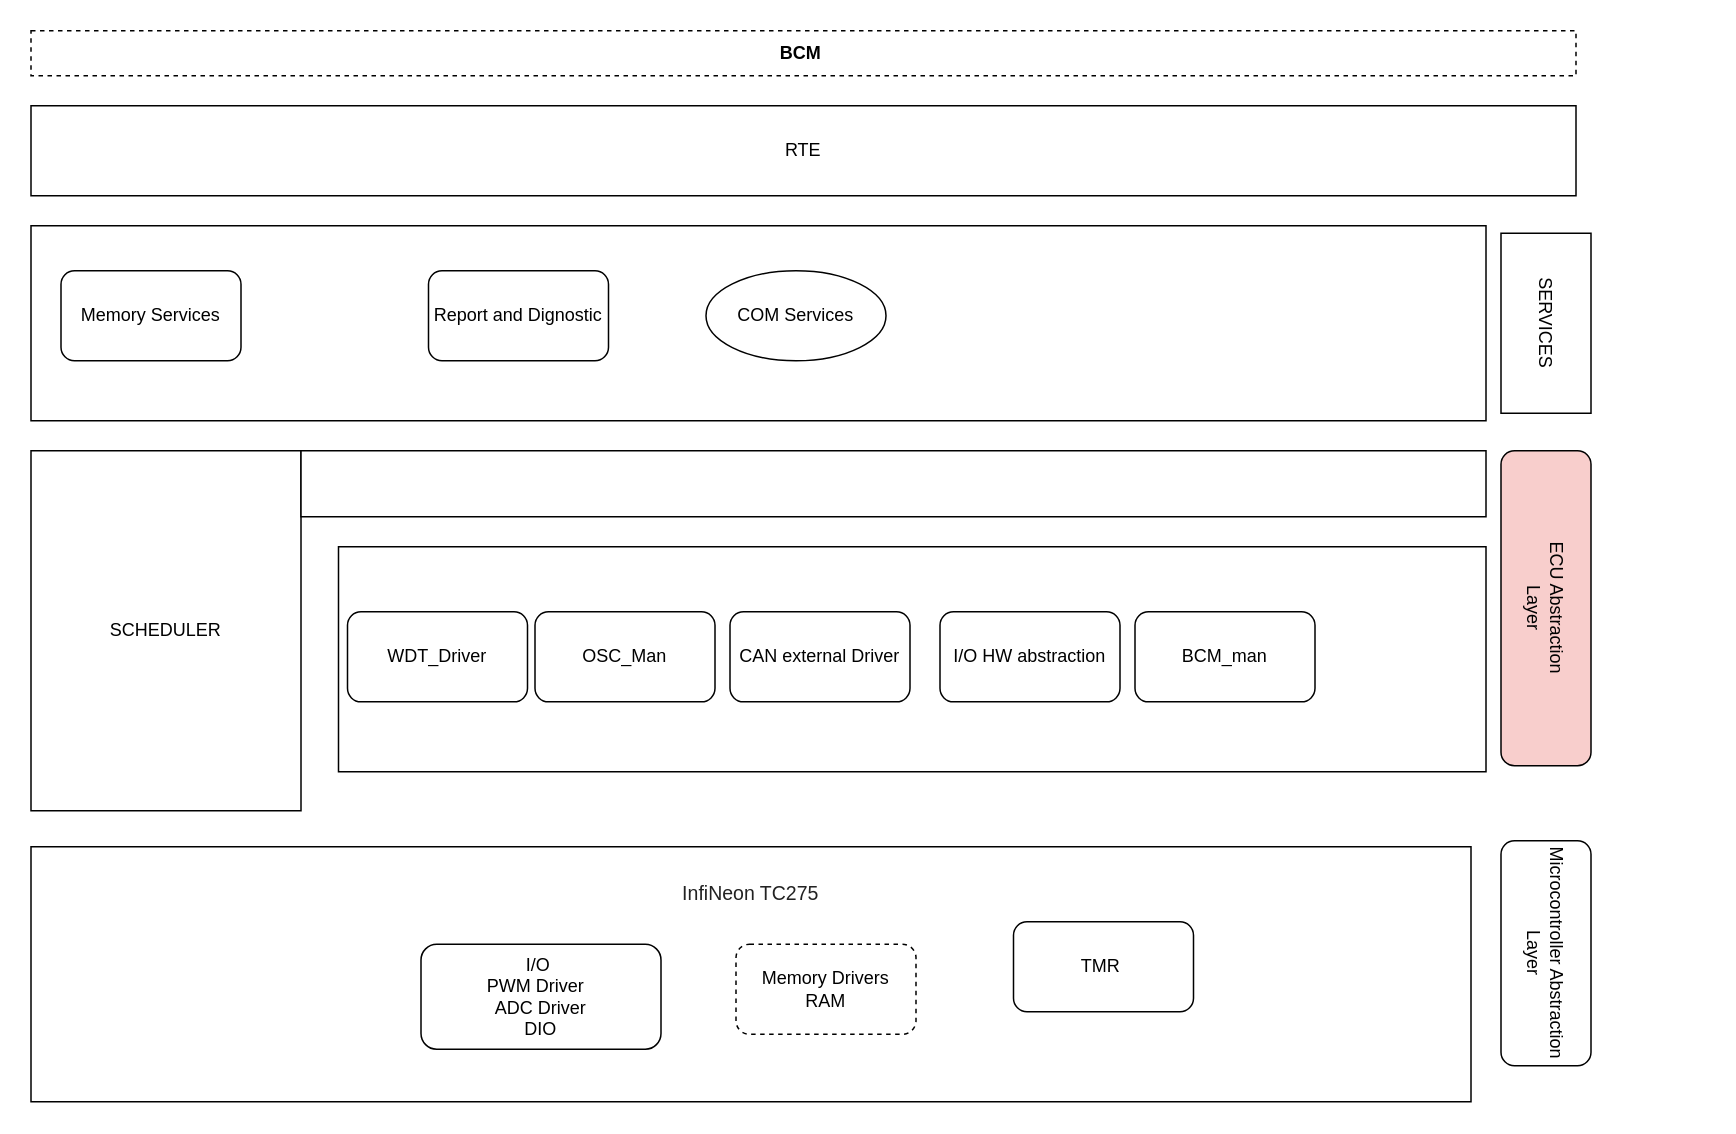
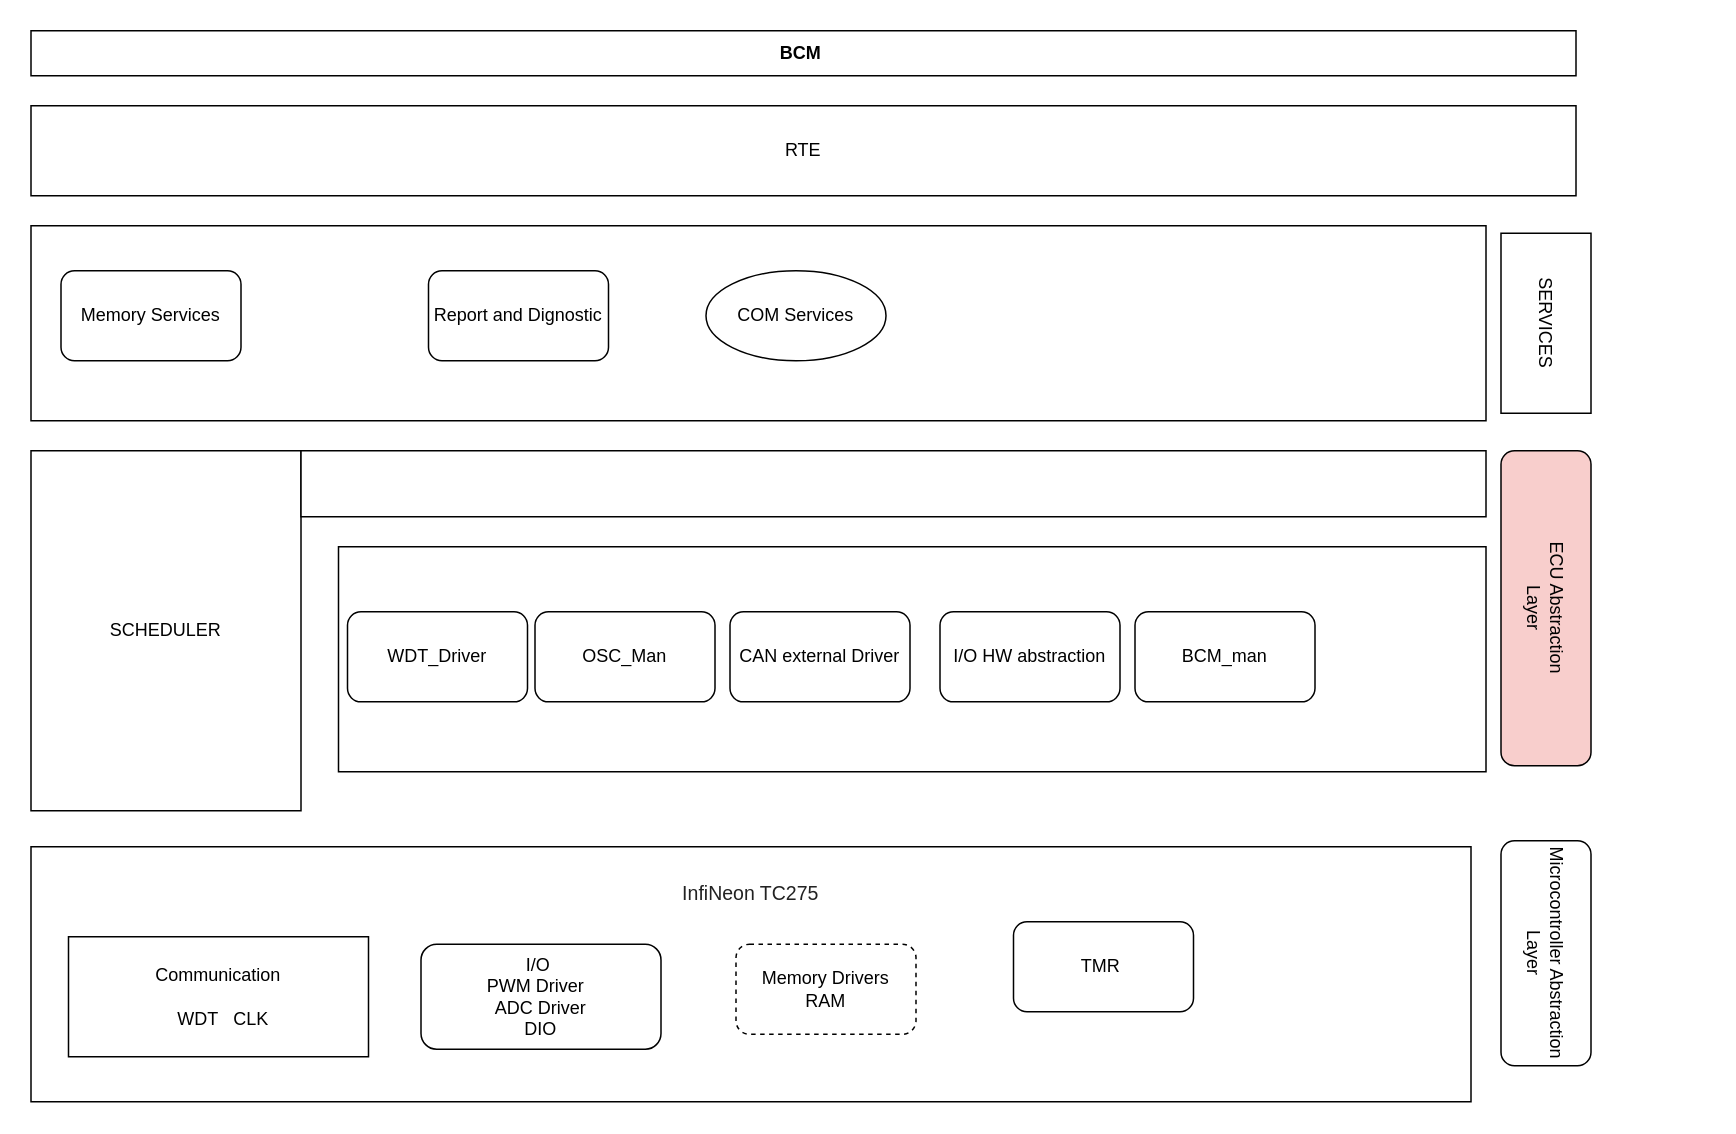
(803, 53) -> (803, 53)
none -> (218, 997)
